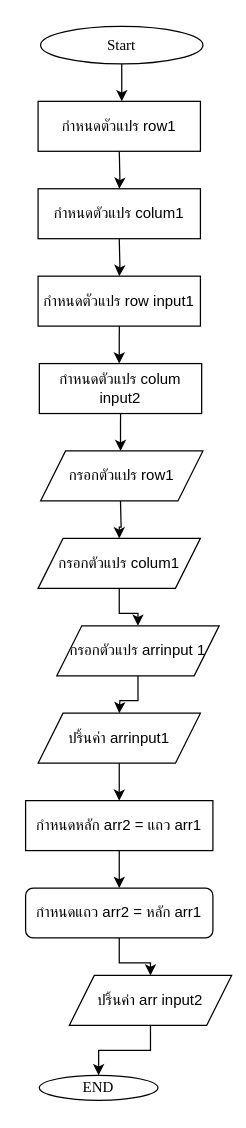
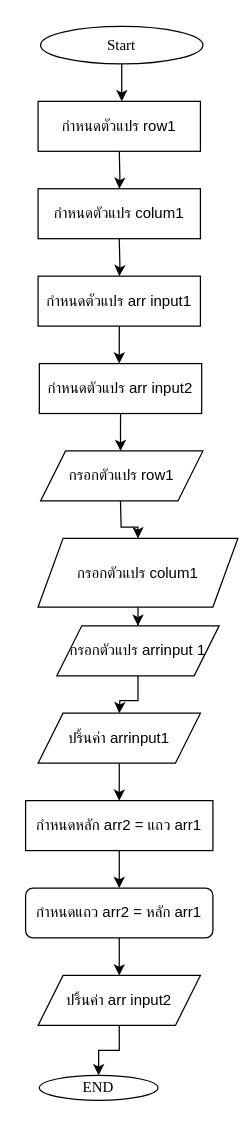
(119, 301) -> (119, 301)
(121, 388) -> (121, 388)
(119, 563) -> (138, 573)
(151, 1001) -> (119, 1001)
